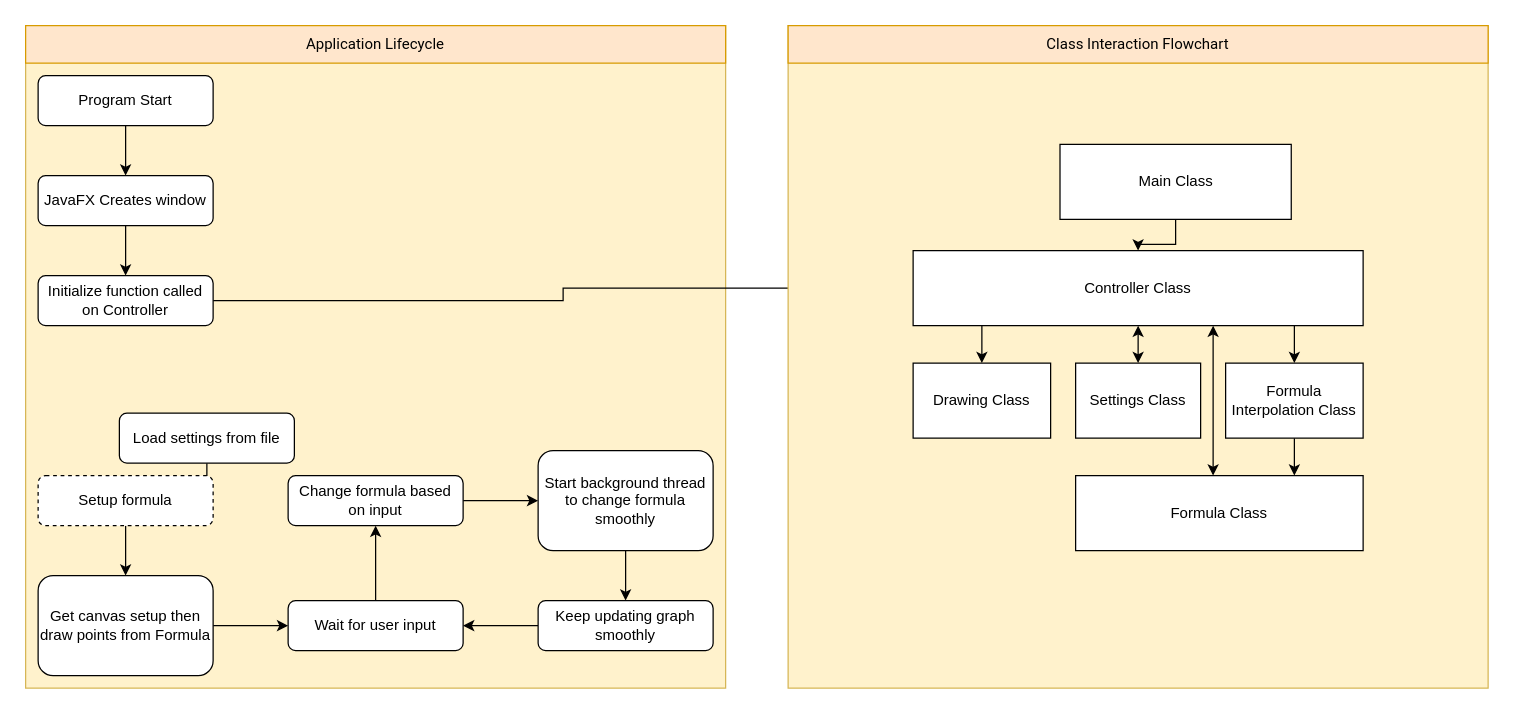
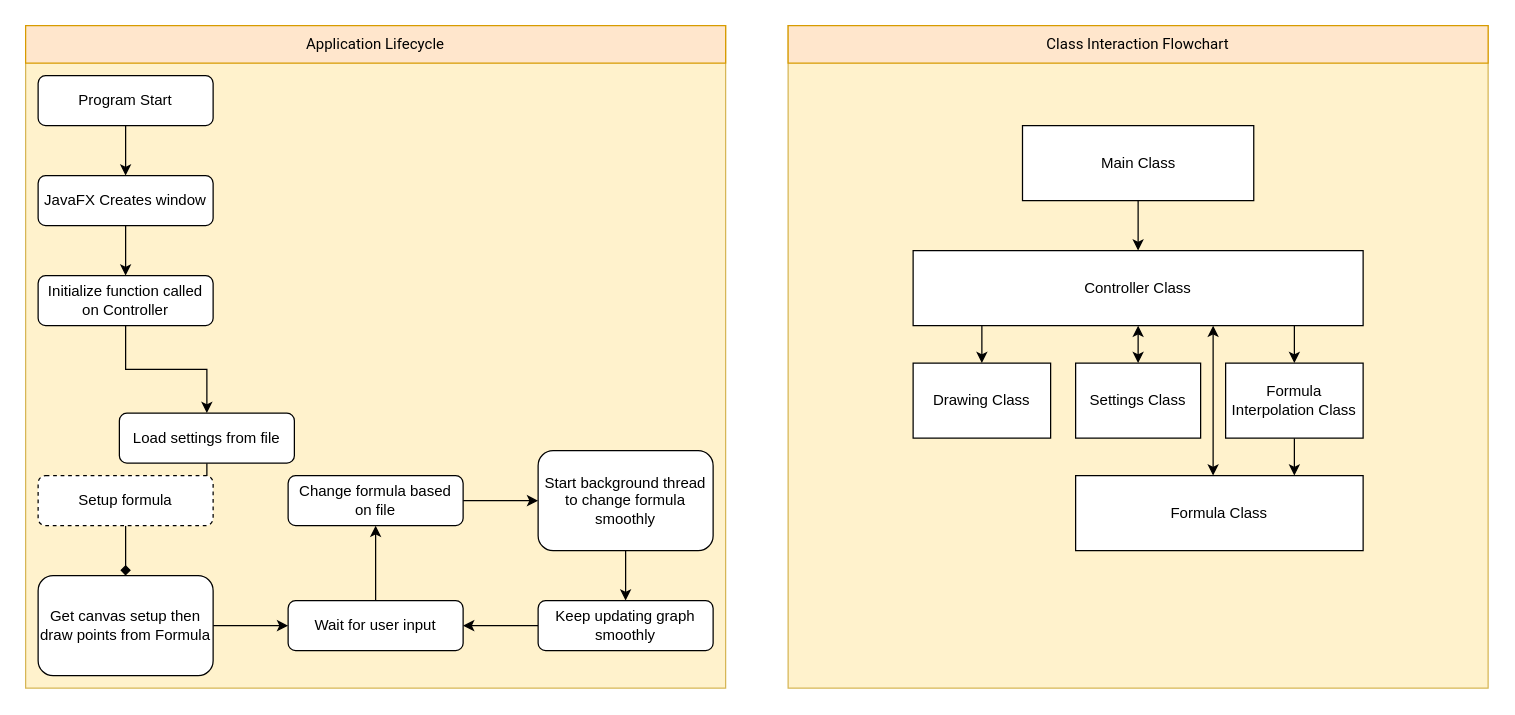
(1176, 182) -> (1138, 163)
(506, 301) -> (162, 369)
(376, 501) -> (376, 501)
(126, 565) -> (126, 564)
